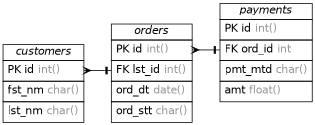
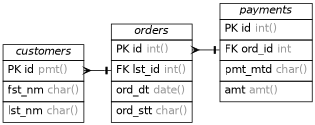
(49, 70) -> (53, 70)
(265, 90) -> (263, 90)
